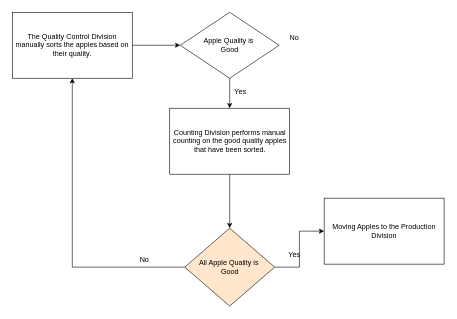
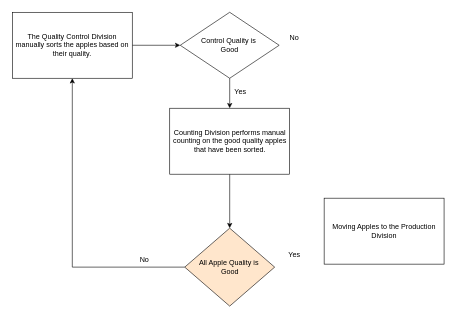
(230, 45) -> (230, 45)
(300, 250) -> none
